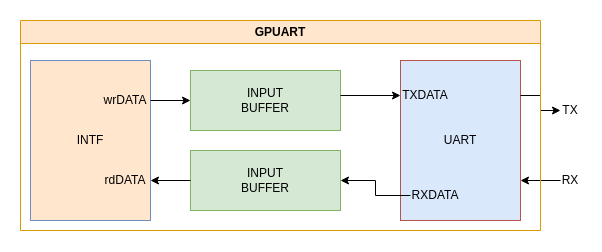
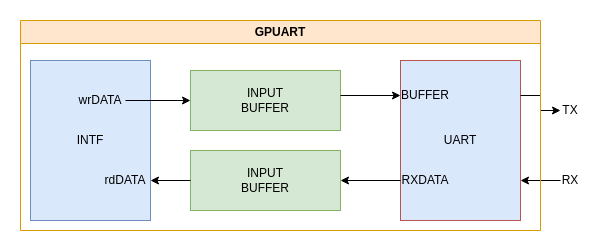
(426, 96) -> (426, 96)
(126, 101) -> (101, 101)
(91, 141) -> (91, 141)
(436, 196) -> (426, 181)
